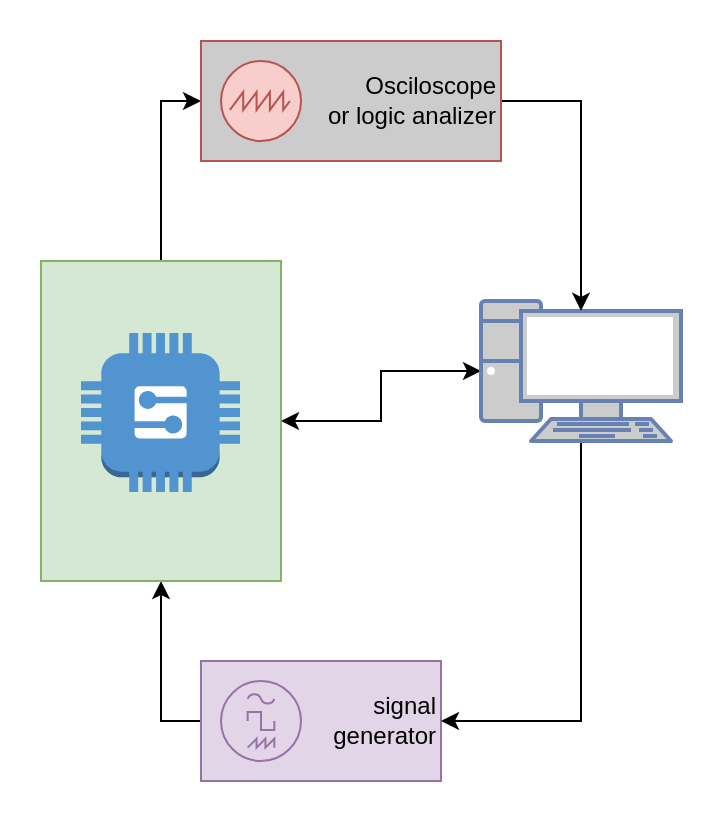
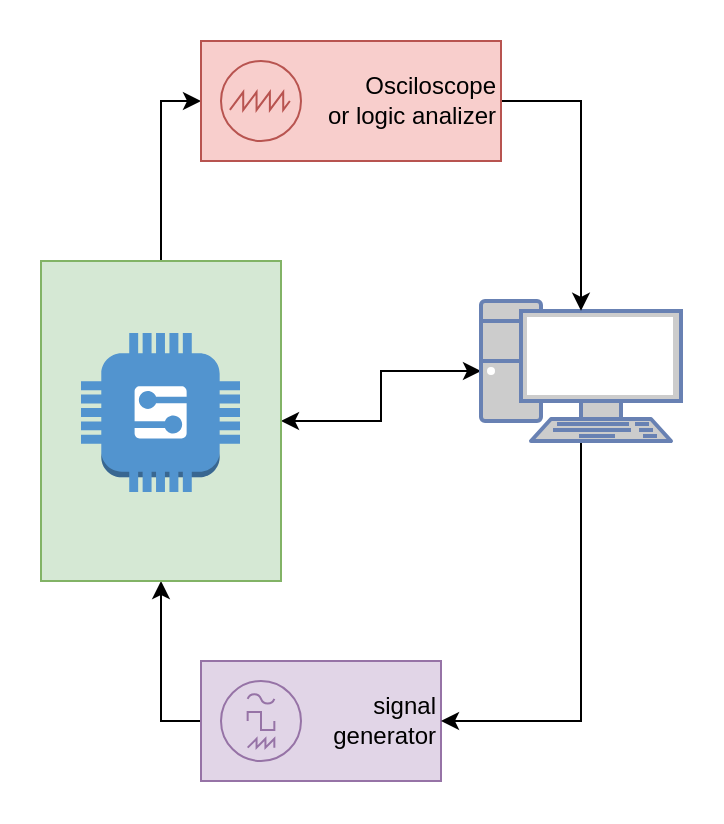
(351, 101) -> (351, 101)
